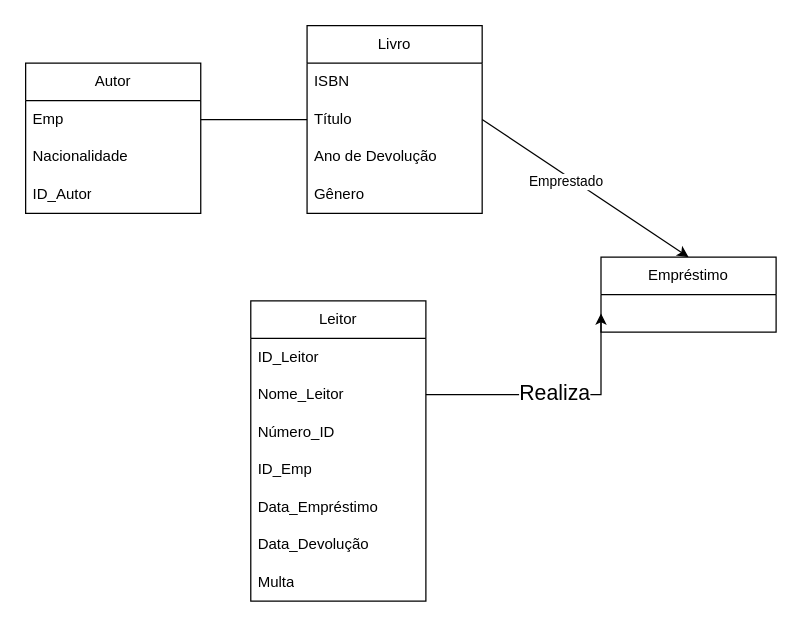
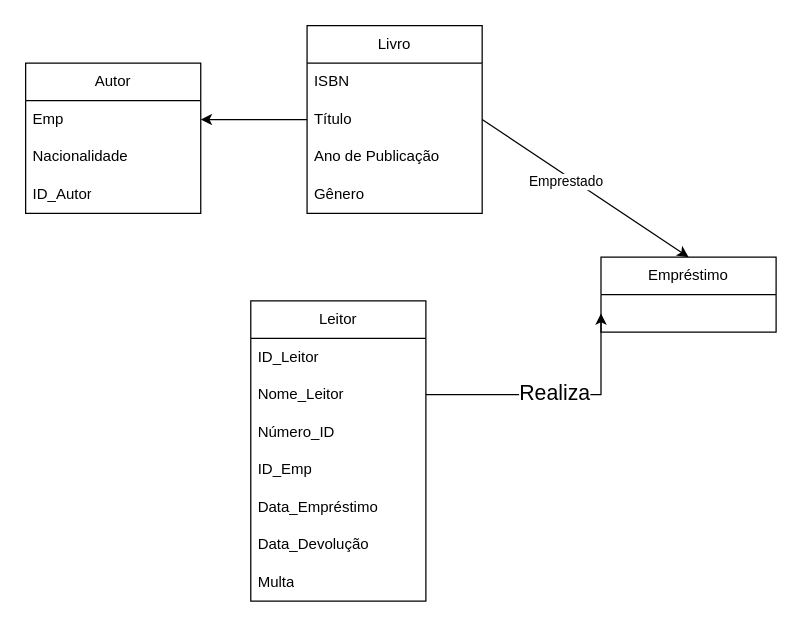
(207, 119) -> (210, 119)
(376, 157) -> (378, 157)
